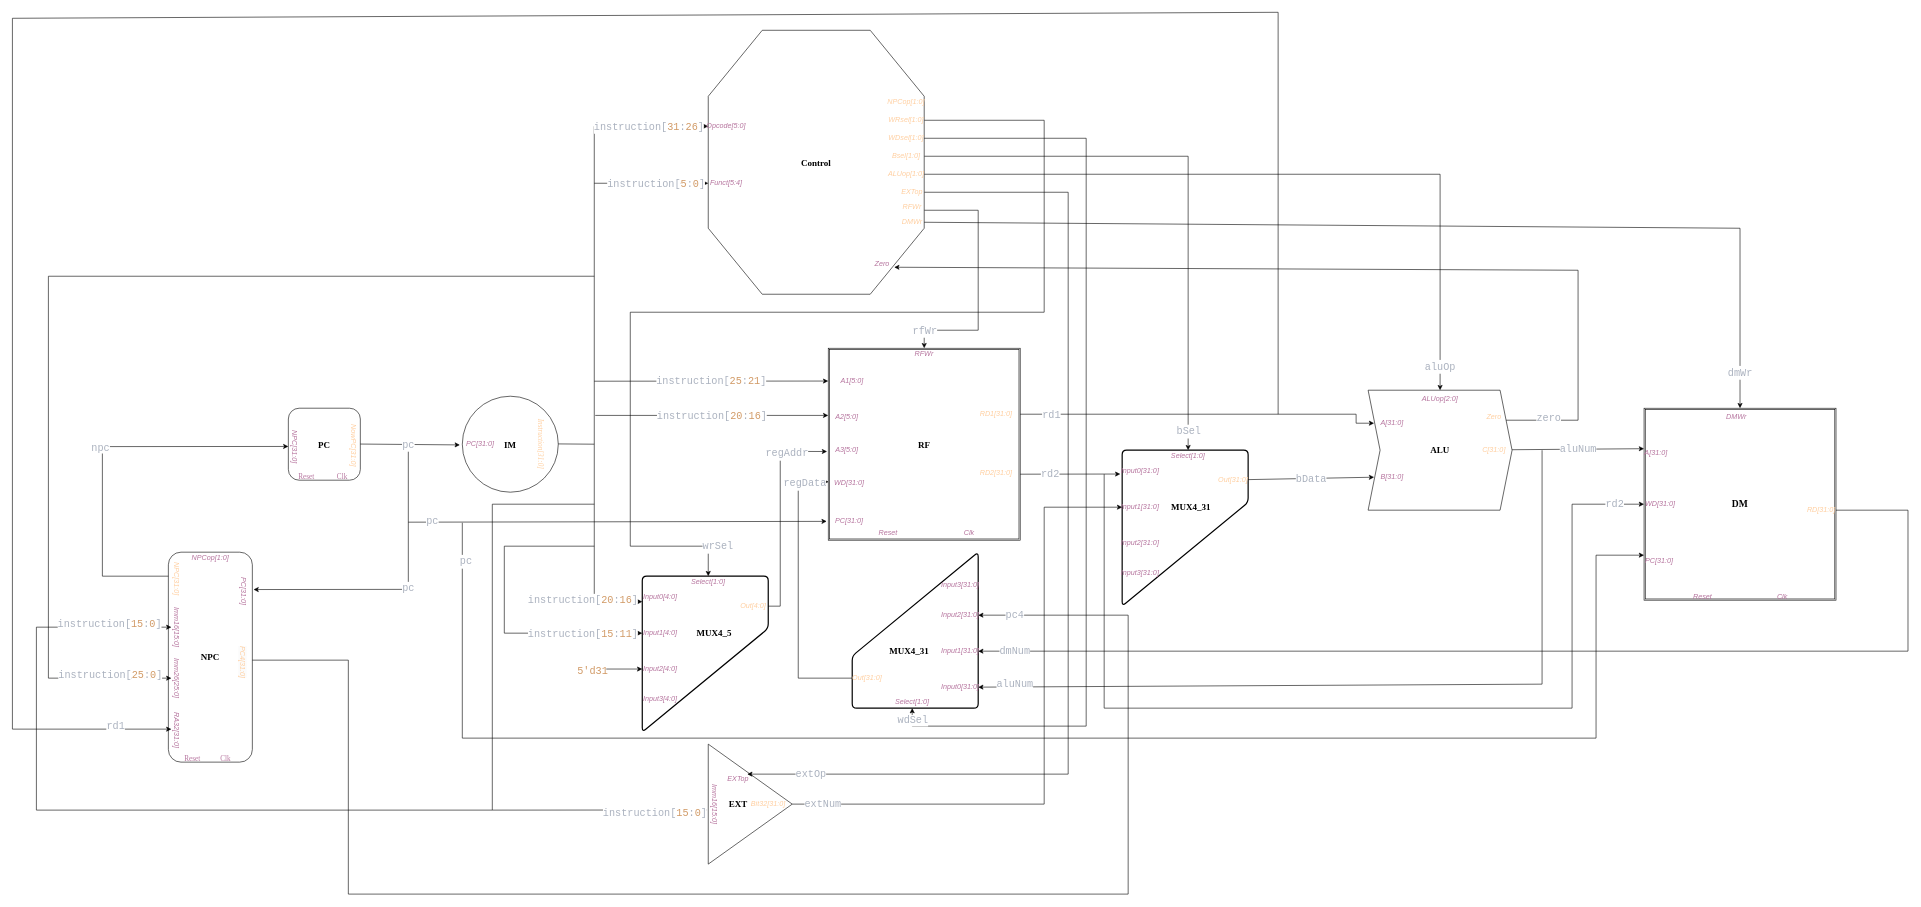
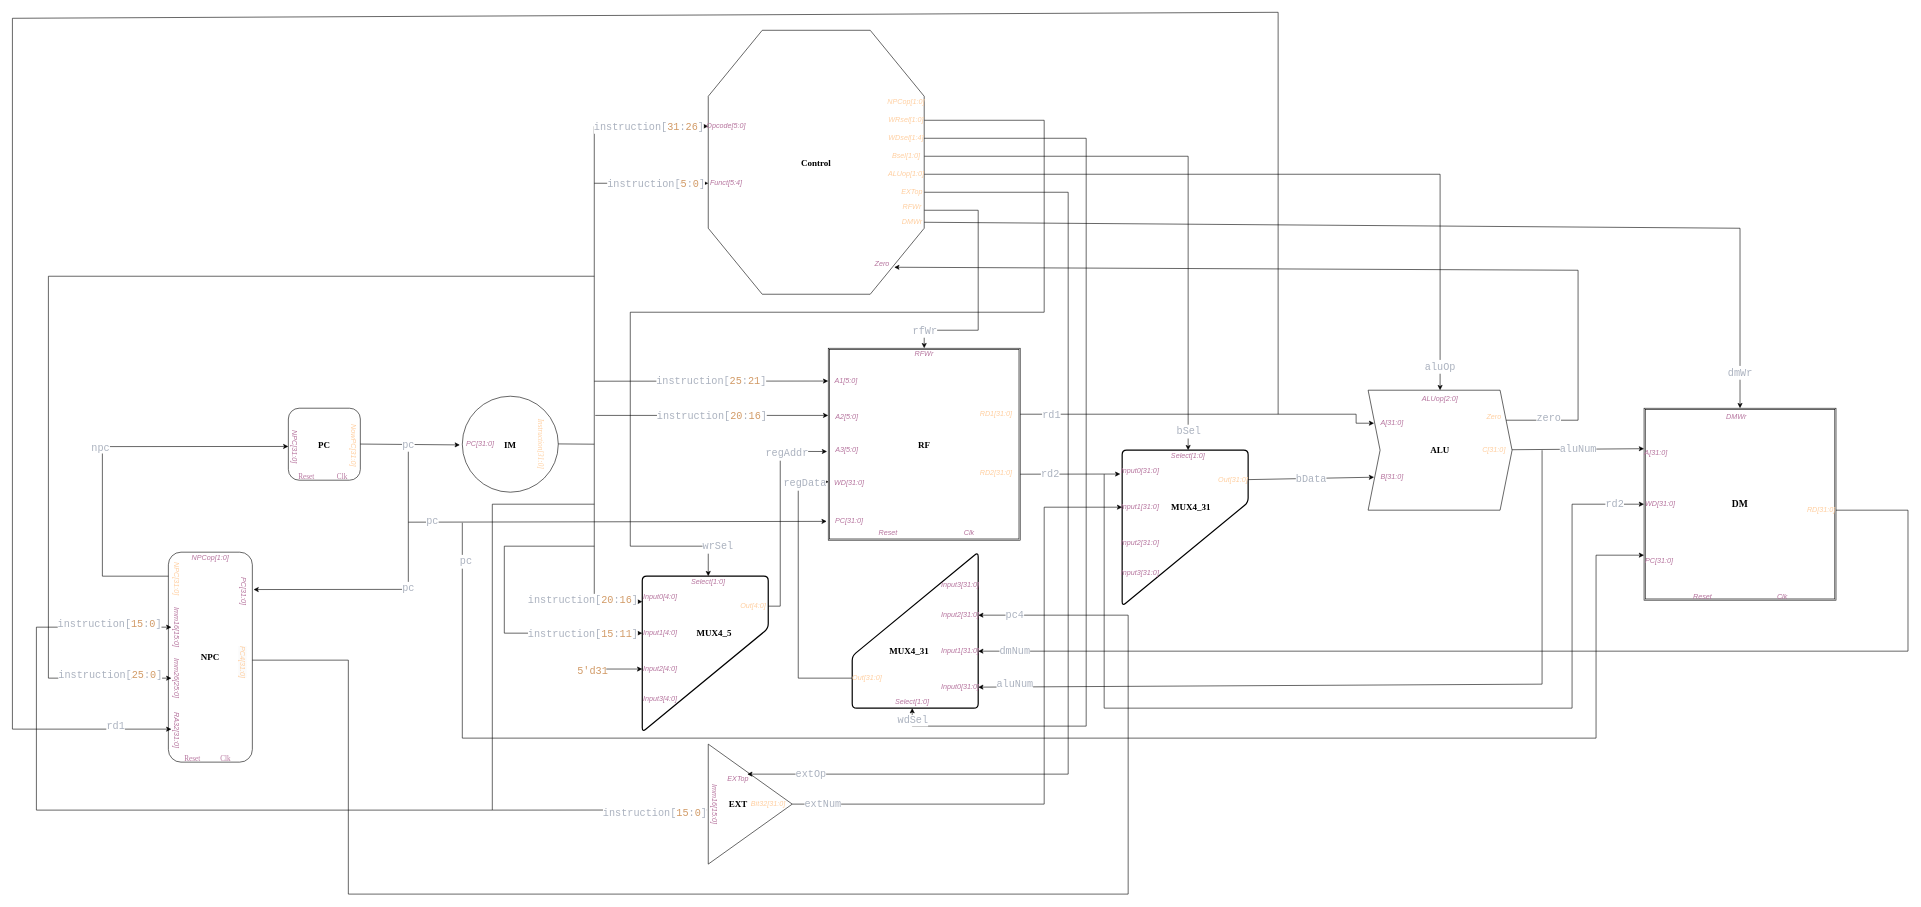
(906, 138) -> (906, 138)
(852, 381) -> (846, 381)
